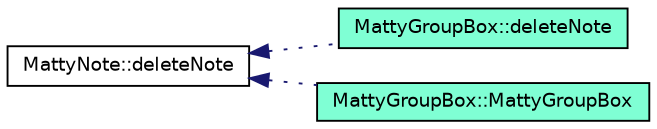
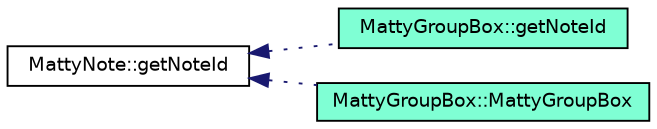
(483, 28) -> (483, 28)
(128, 66) -> (128, 66)
